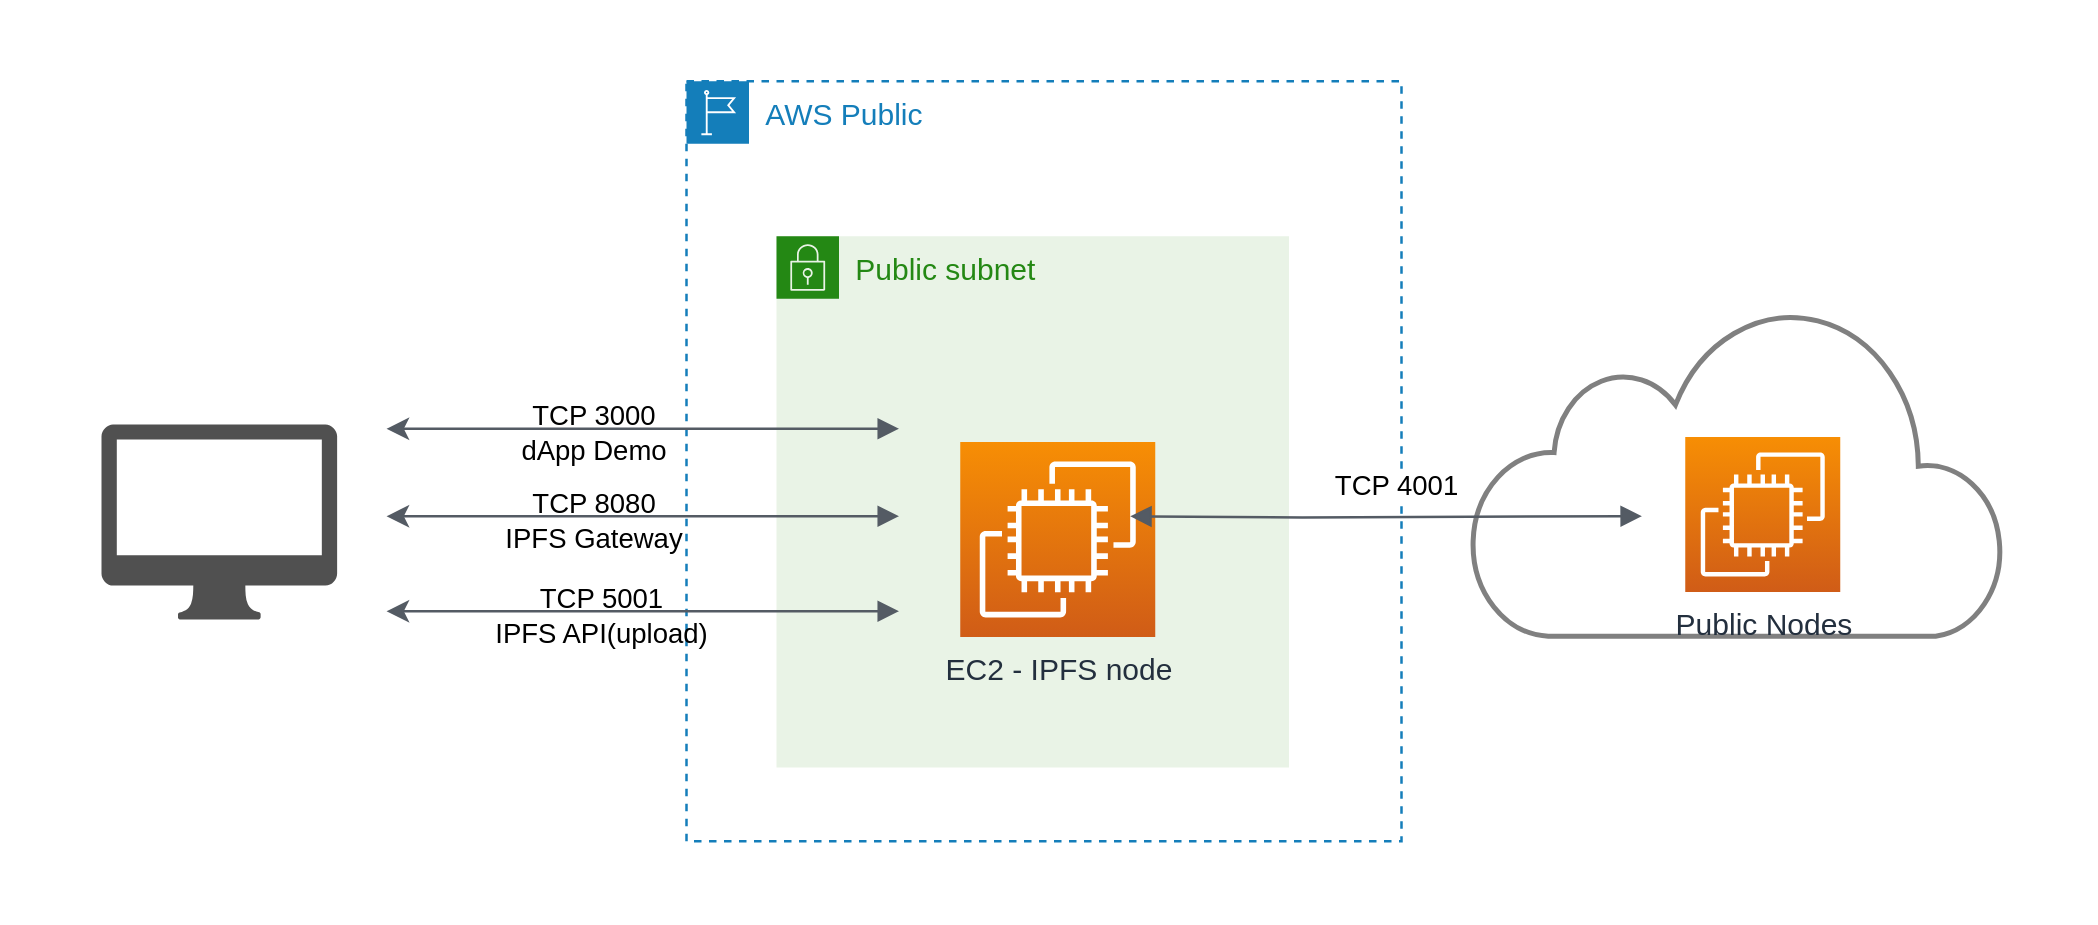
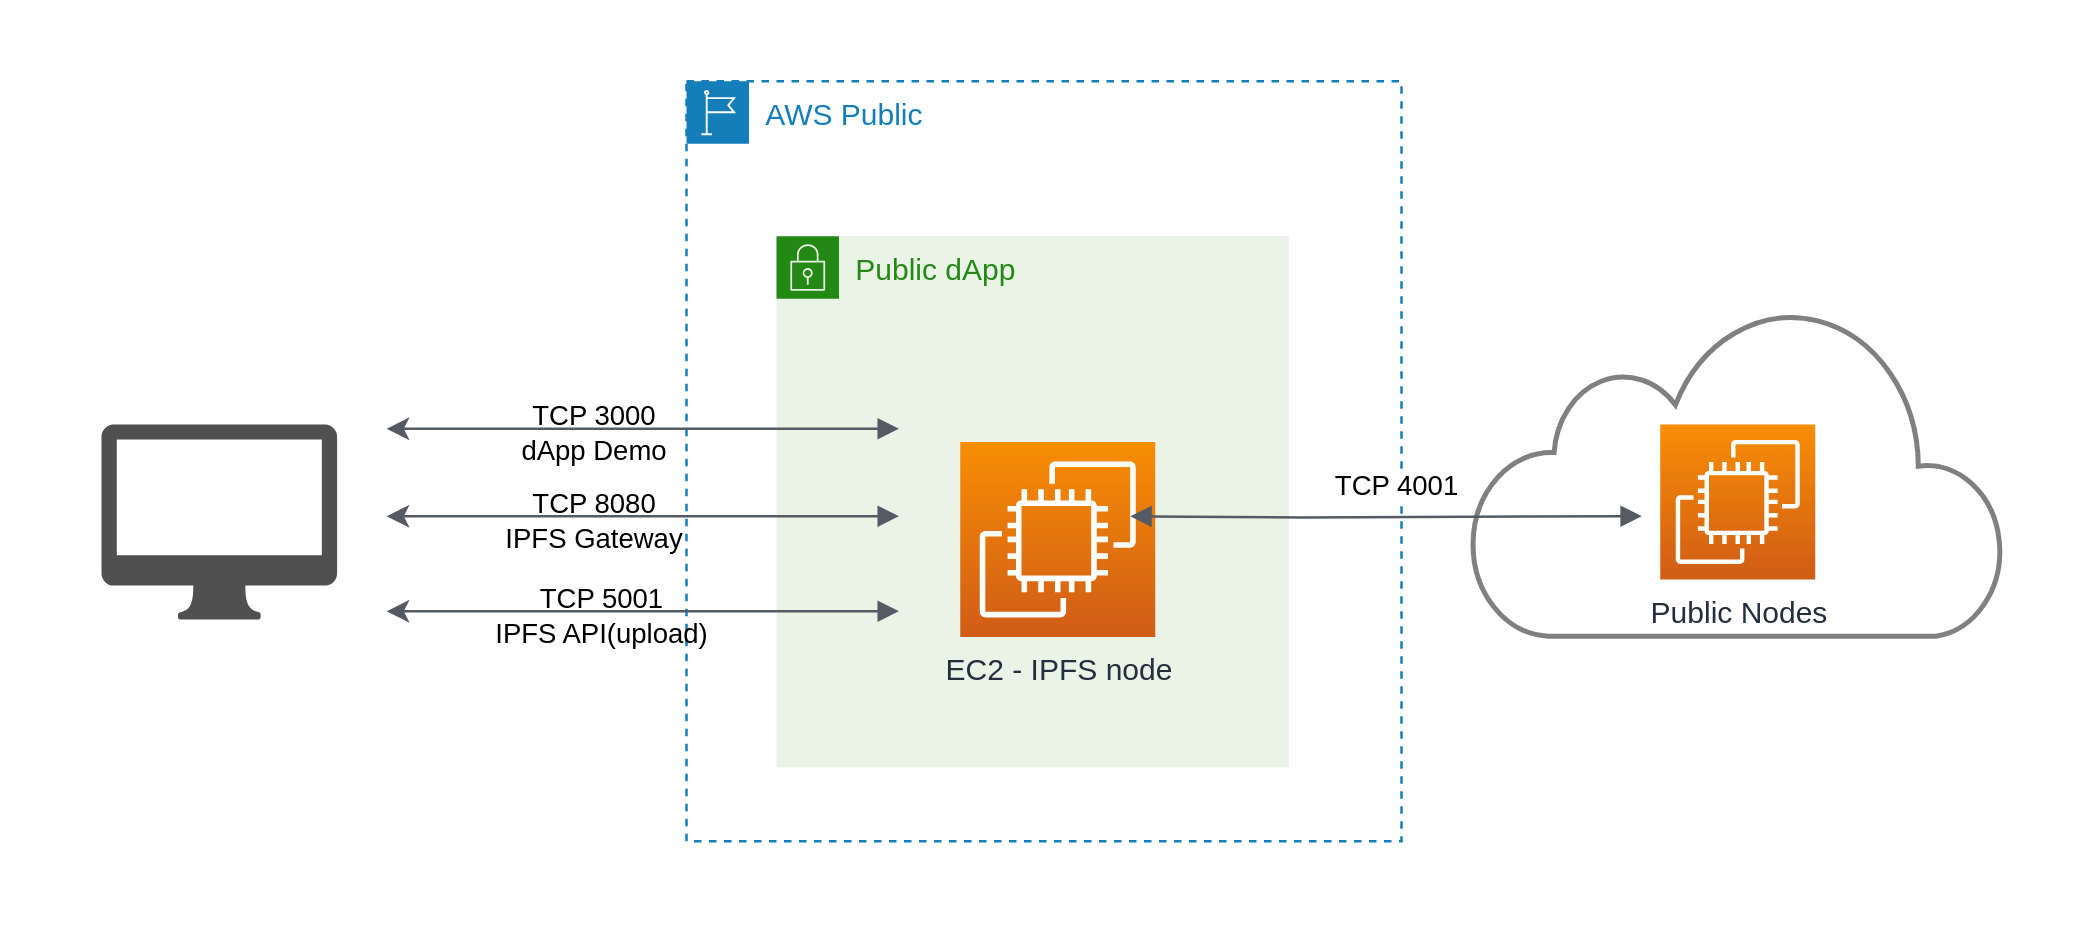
(954, 272) -> (937, 272)
(1763, 514) -> (1738, 502)
